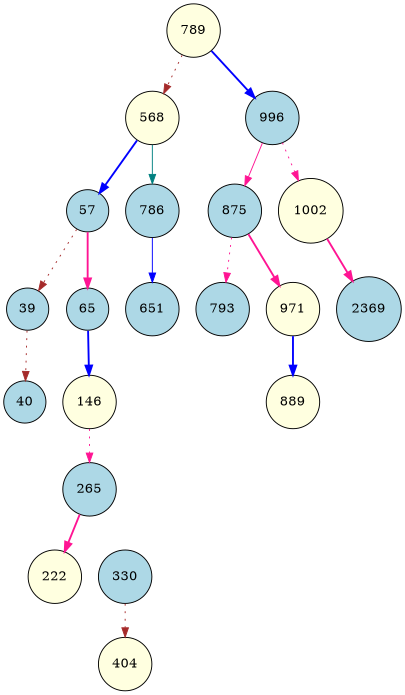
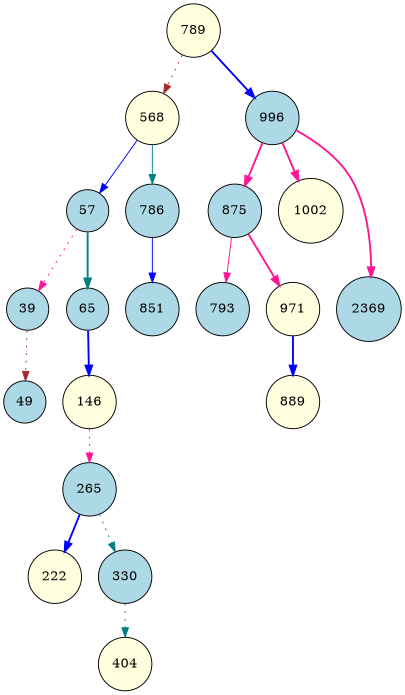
(289, 157) -> (289, 157)
(255, 160) -> (255, 160)
(121, 163) -> (121, 163)
(88, 255) -> (88, 255)
(229, 255) -> (229, 255)
(60, 256) -> (60, 256)
(337, 256) -> (355, 187)
(152, 309) -> (152, 309)
(25, 402) -> (25, 402)
(74, 529) -> (74, 529)
none -> (106, 529)
(125, 616) -> (125, 616)
